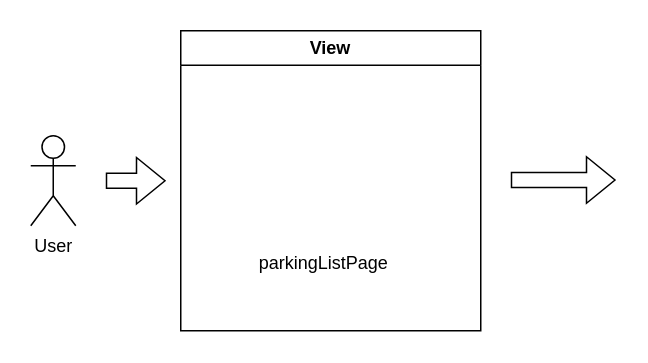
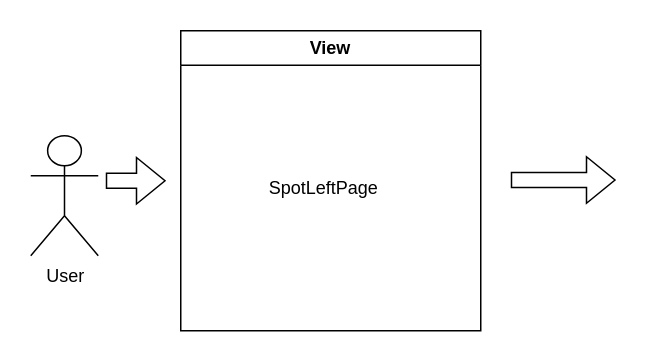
(53, 181) -> (65, 196)
none -> (323, 188)
(323, 263) -> none
